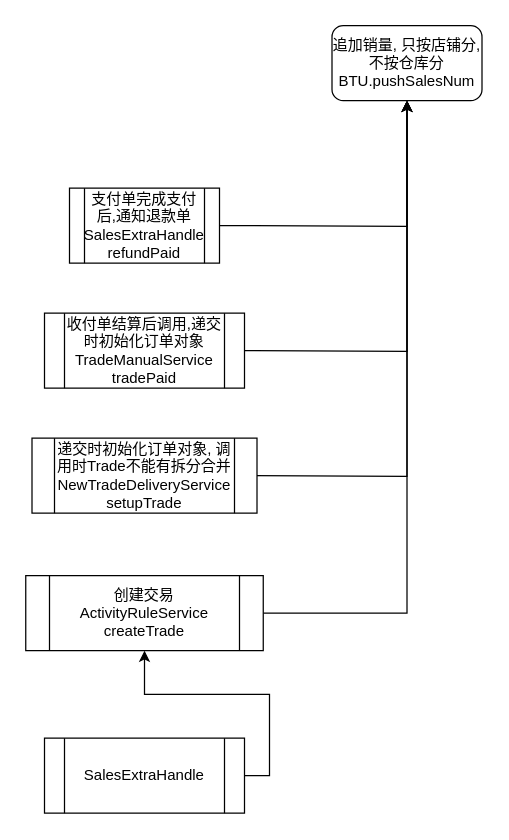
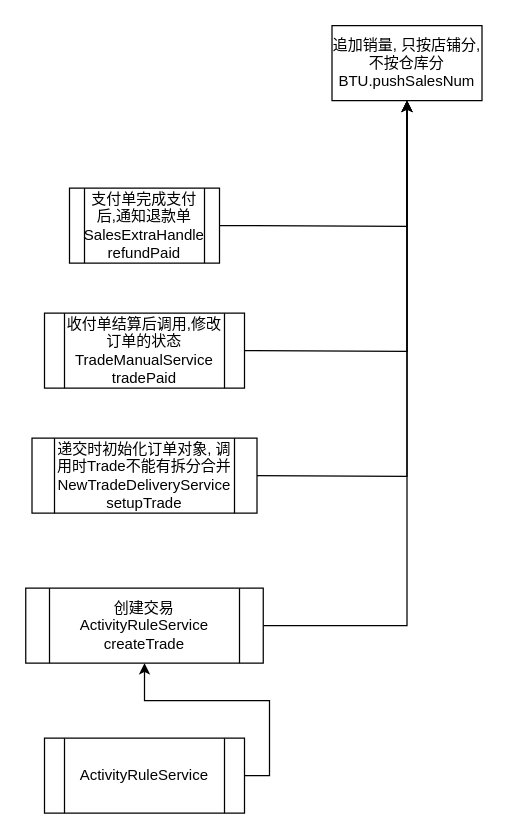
(407, 63) -> (407, 63)
(144, 351) -> (144, 351)
(144, 613) -> (144, 626)
(144, 776) -> (144, 776)
